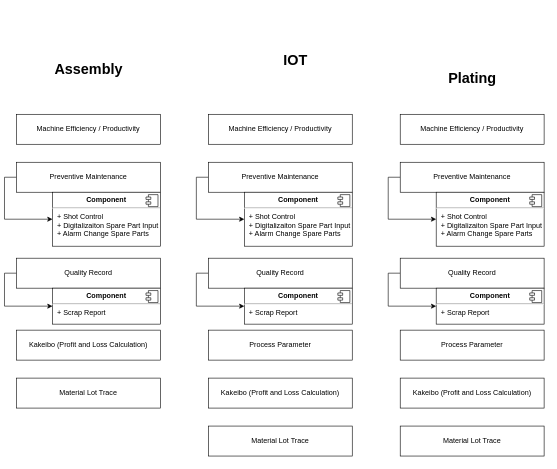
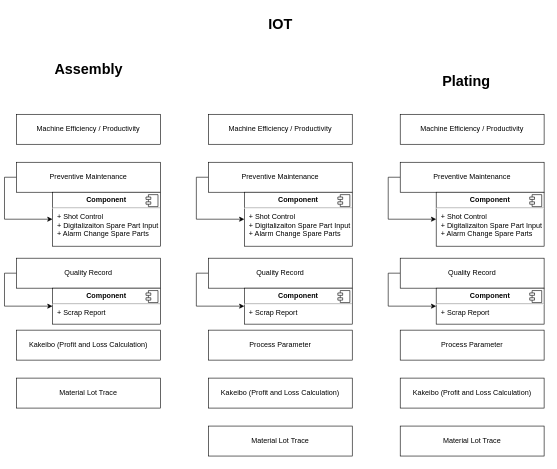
(296, 60) -> (281, 24)
(473, 78) -> (467, 81)
